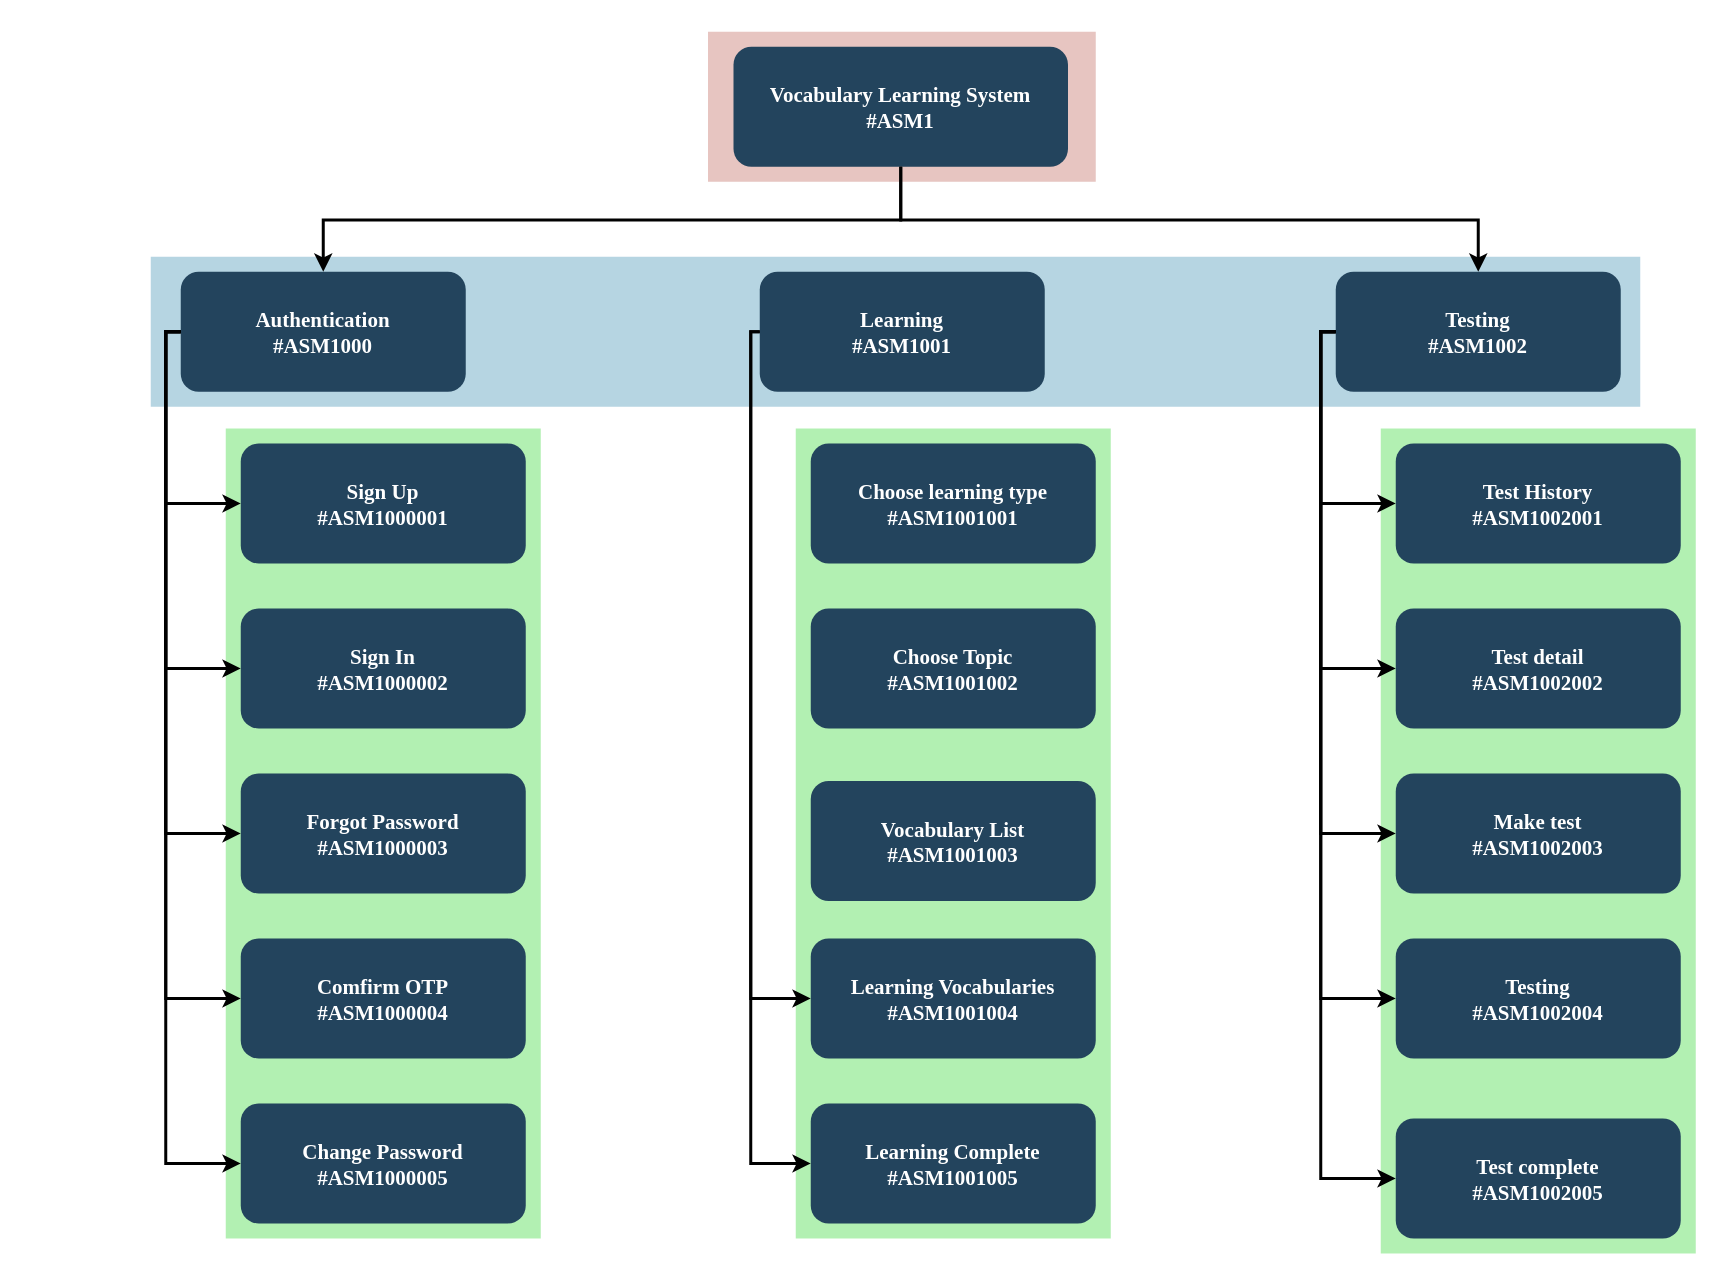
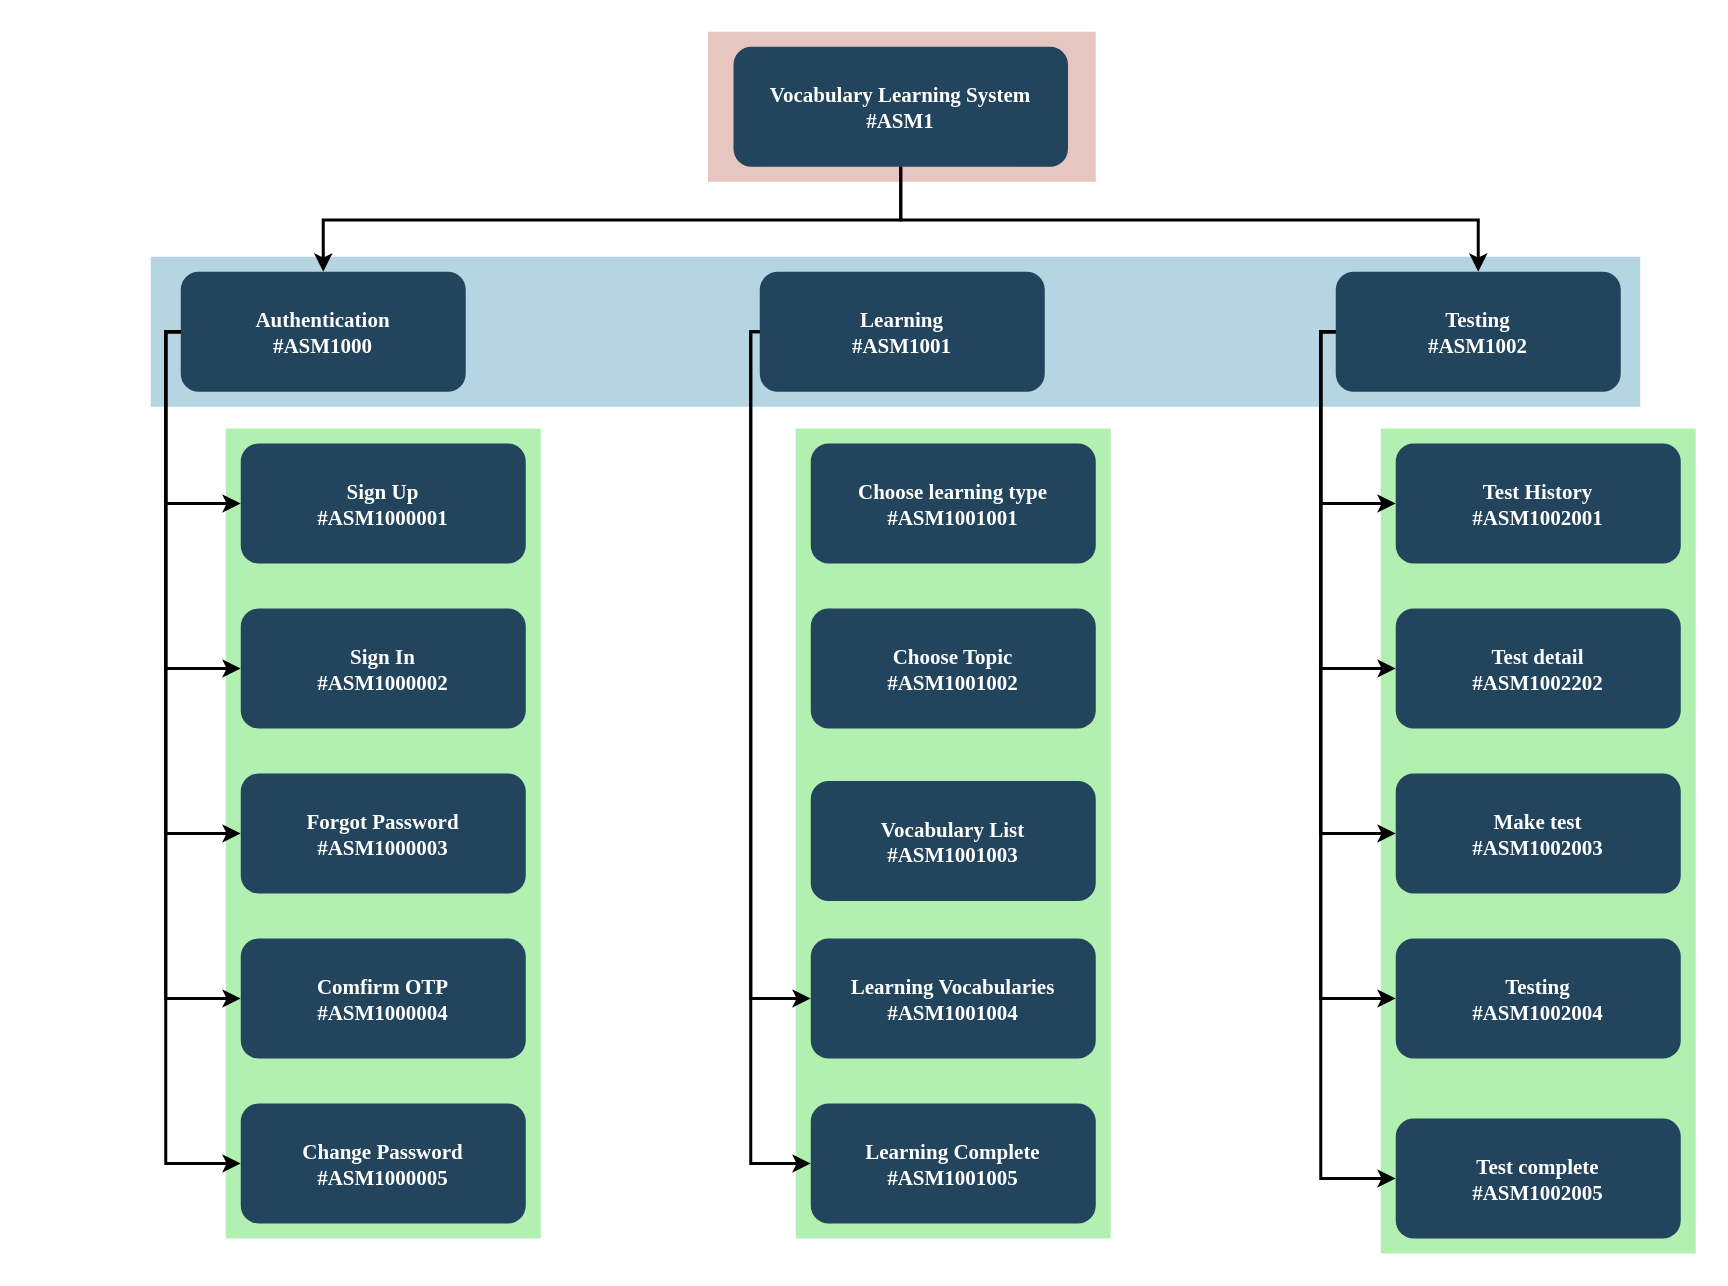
(1538, 657) -> (1538, 657)
